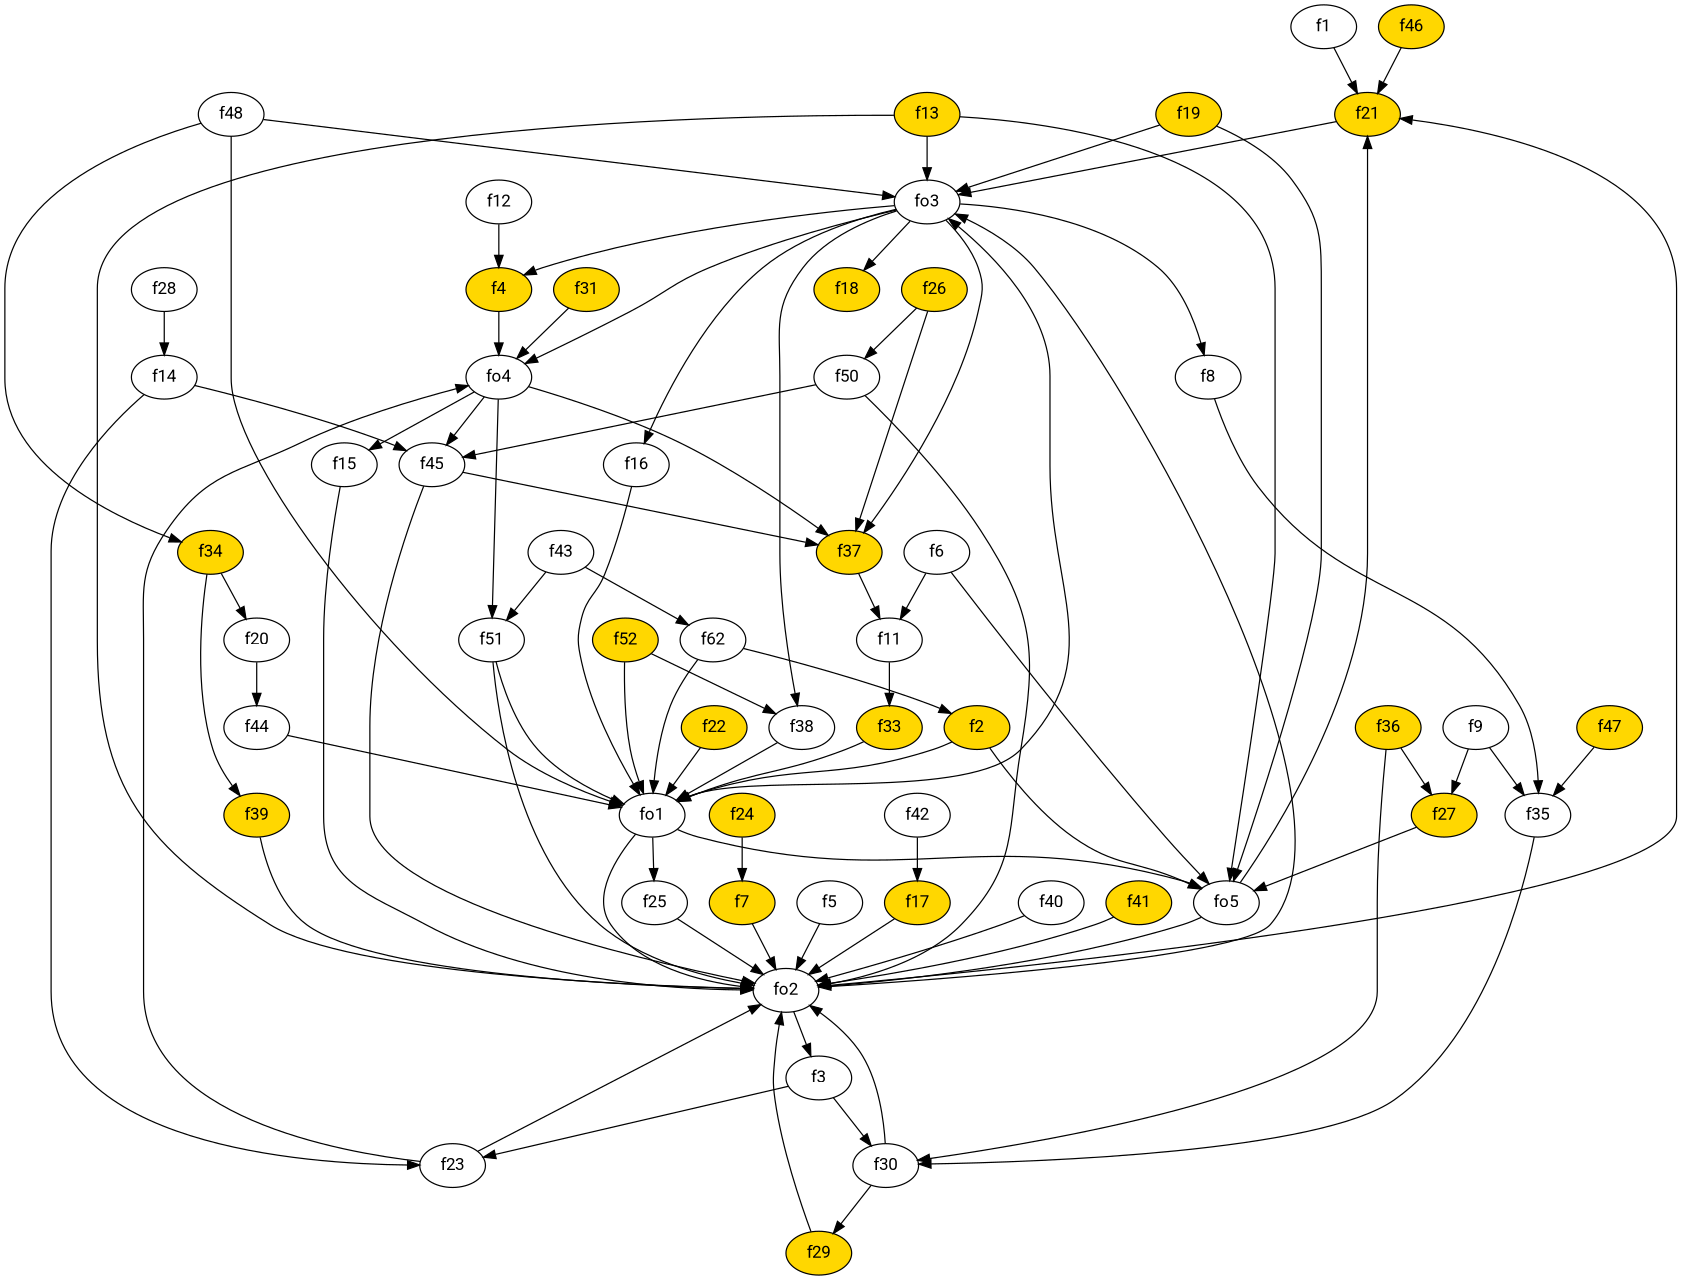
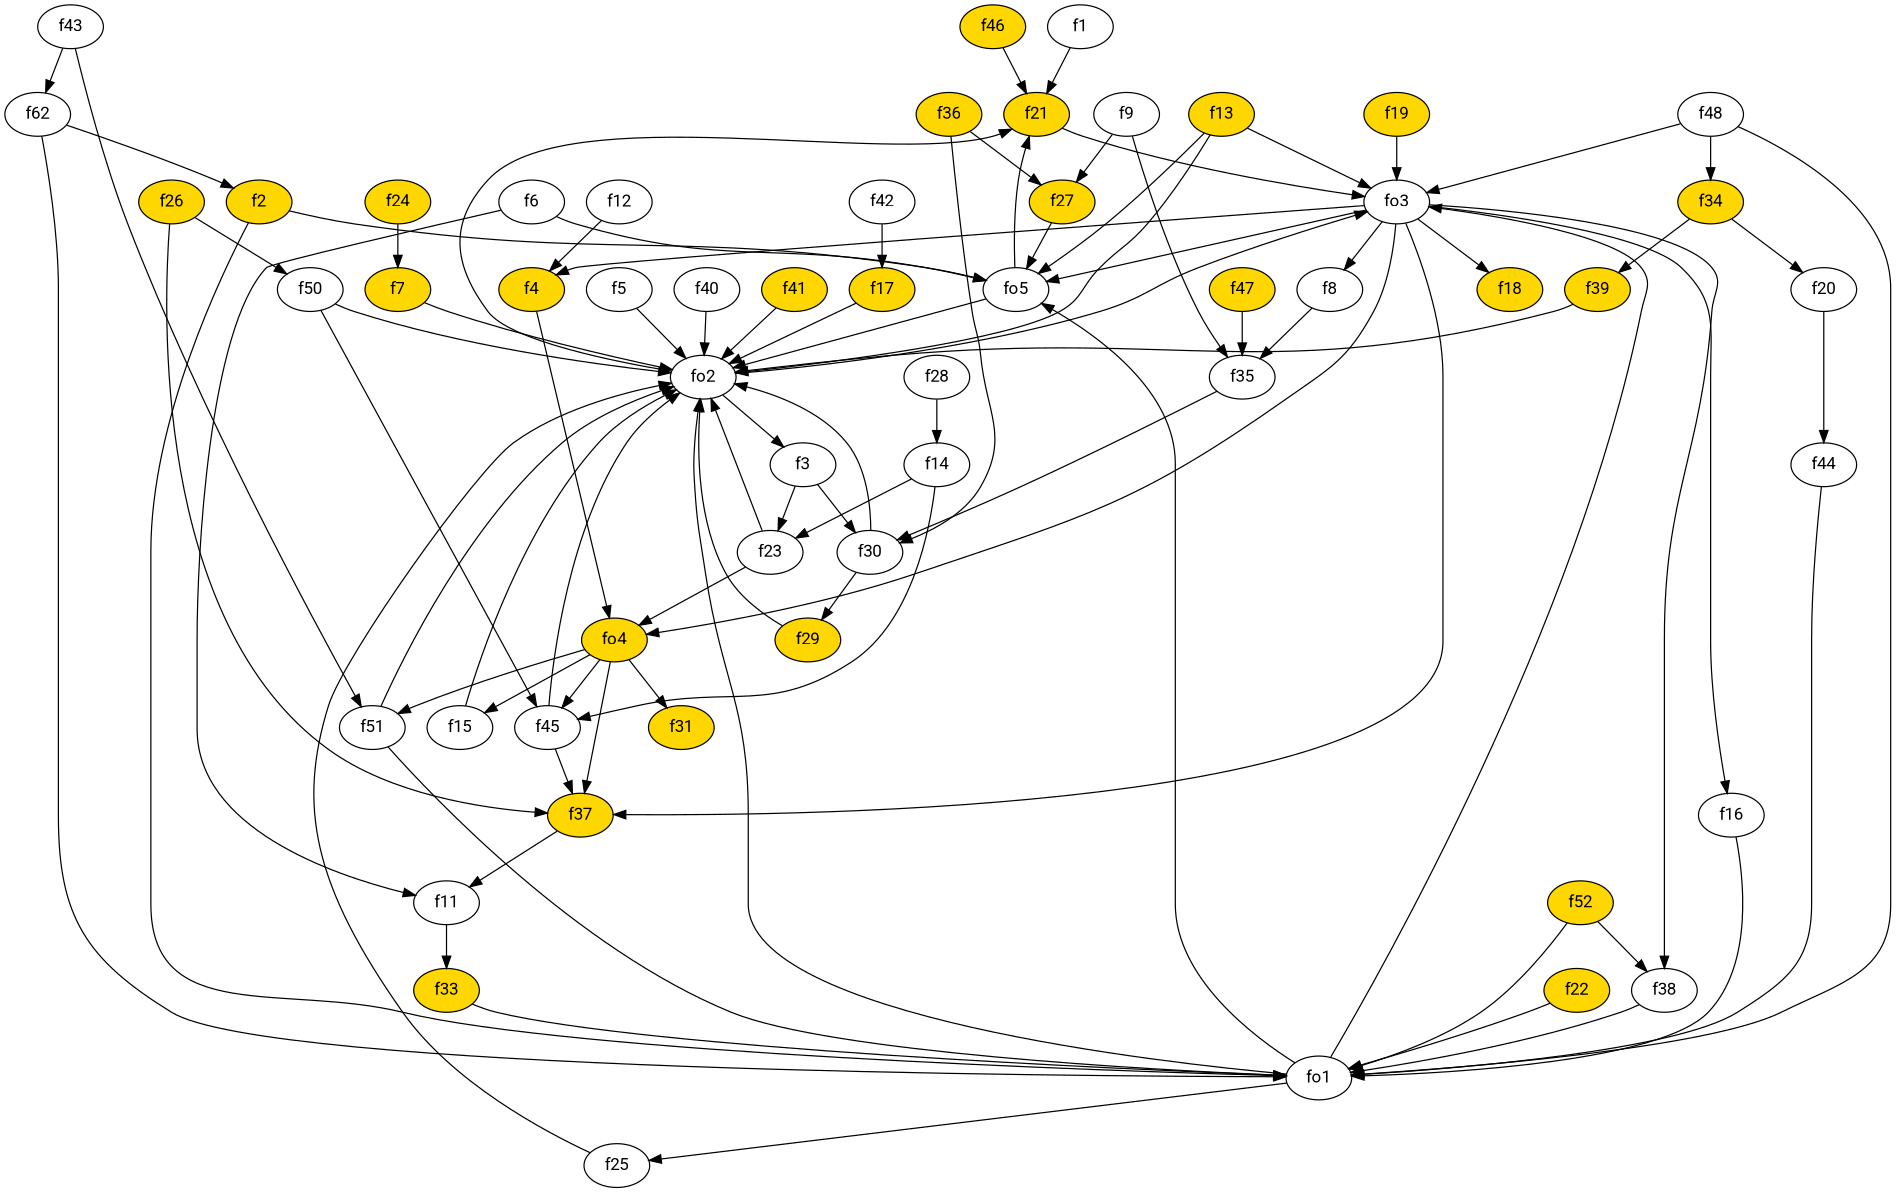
(547, 329) -> (644, 679)
(499, 377) -> (614, 640)
(1321, 480) -> (1212, 244)
